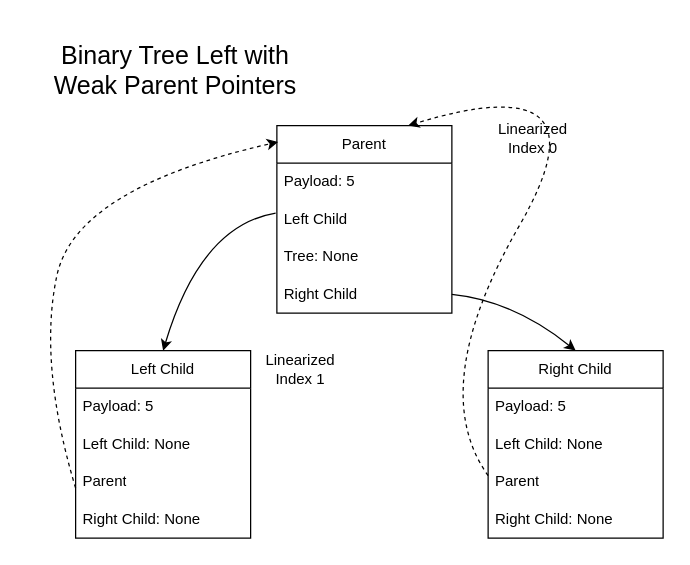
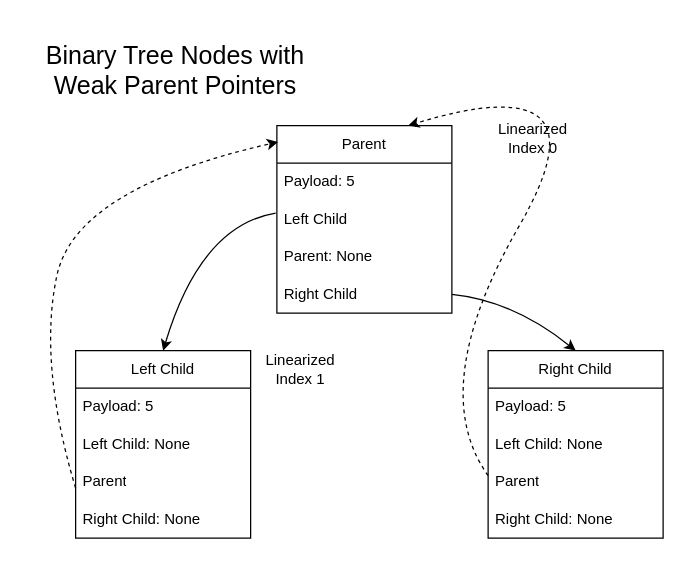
(176, 69) -> (176, 69)
(322, 257) -> (331, 257)
